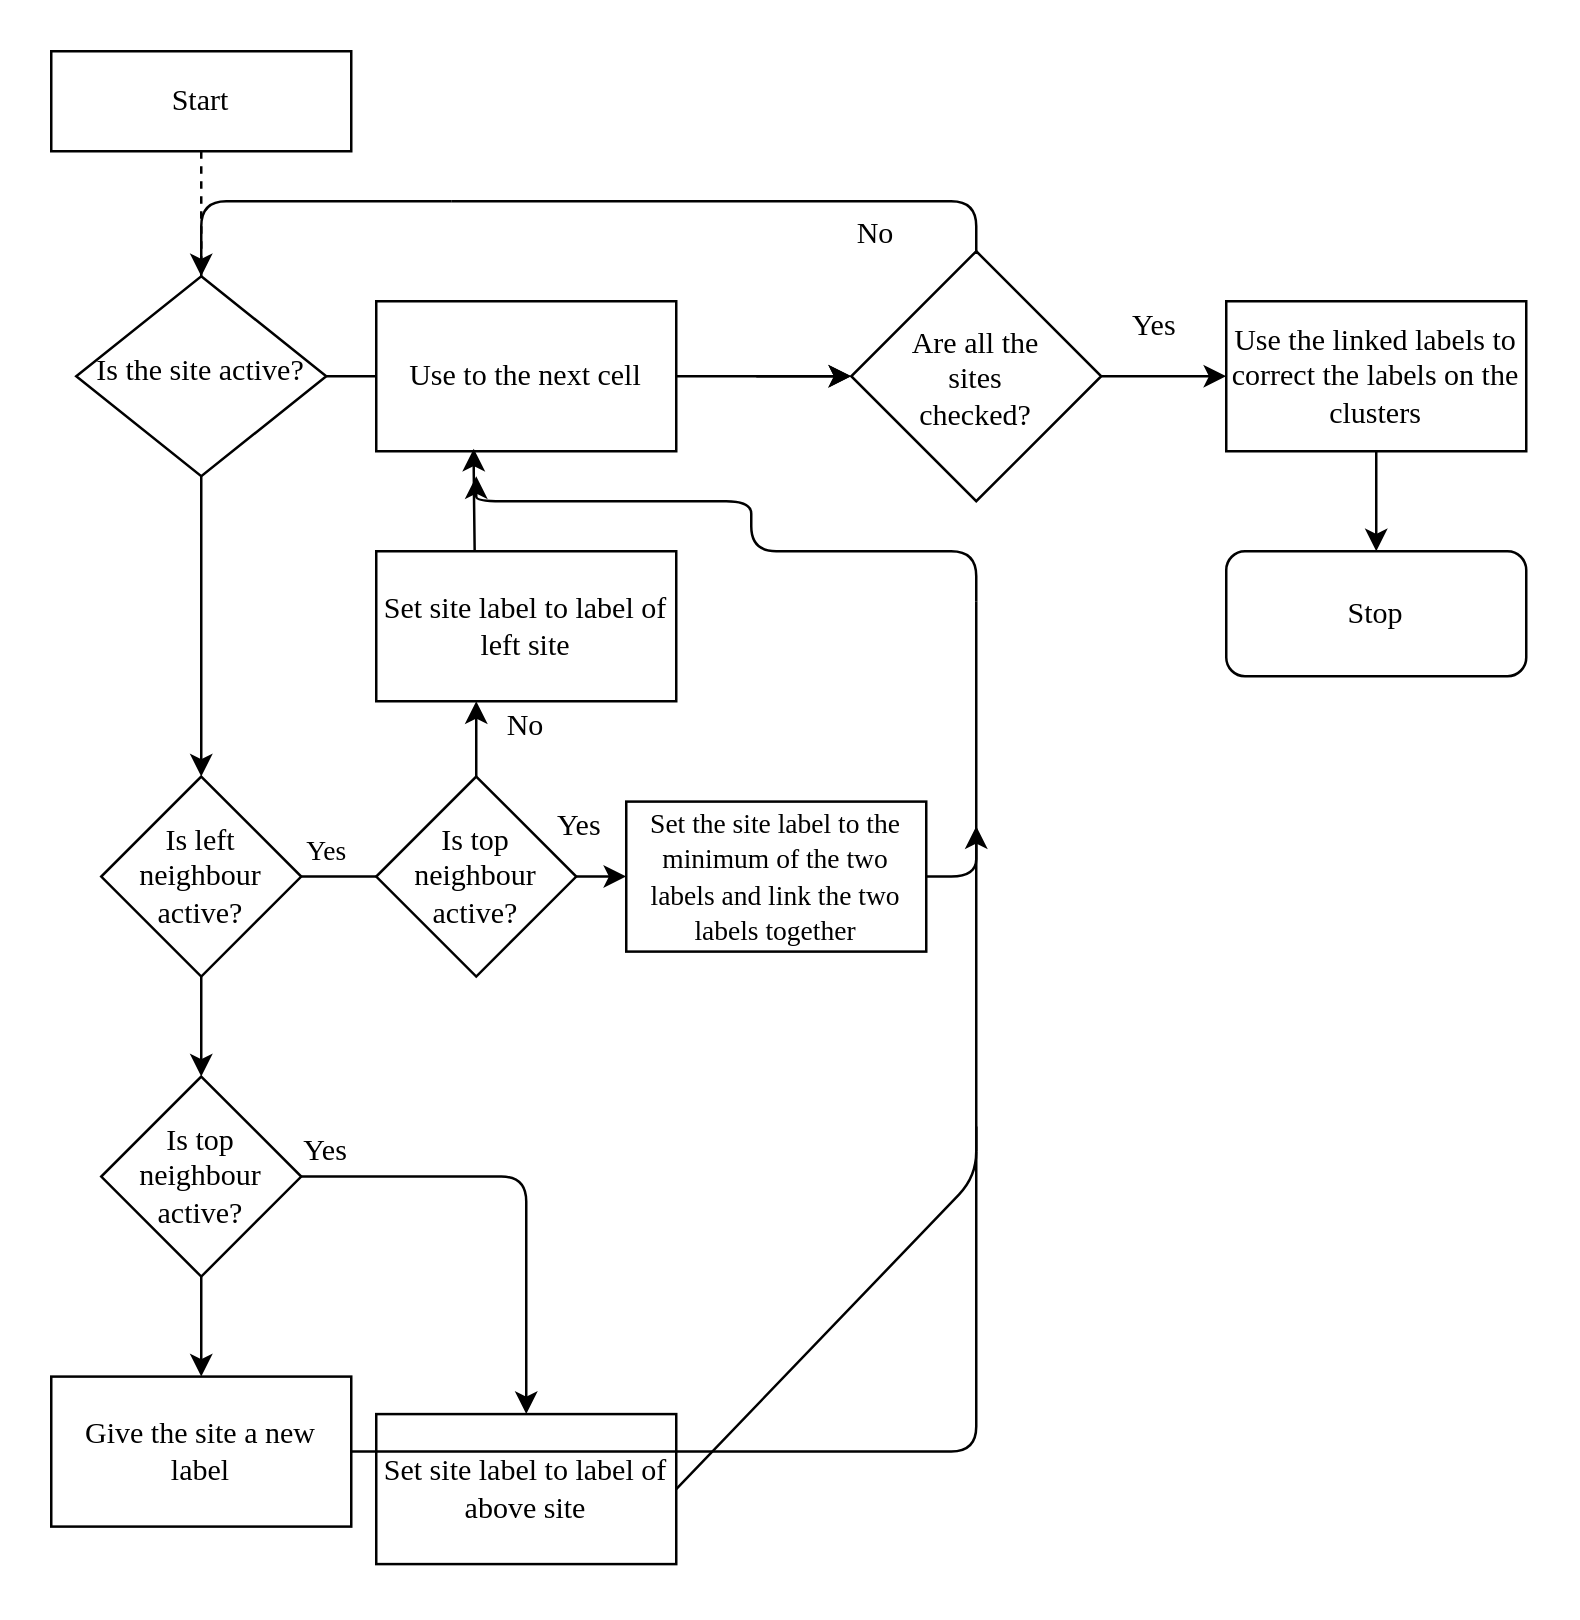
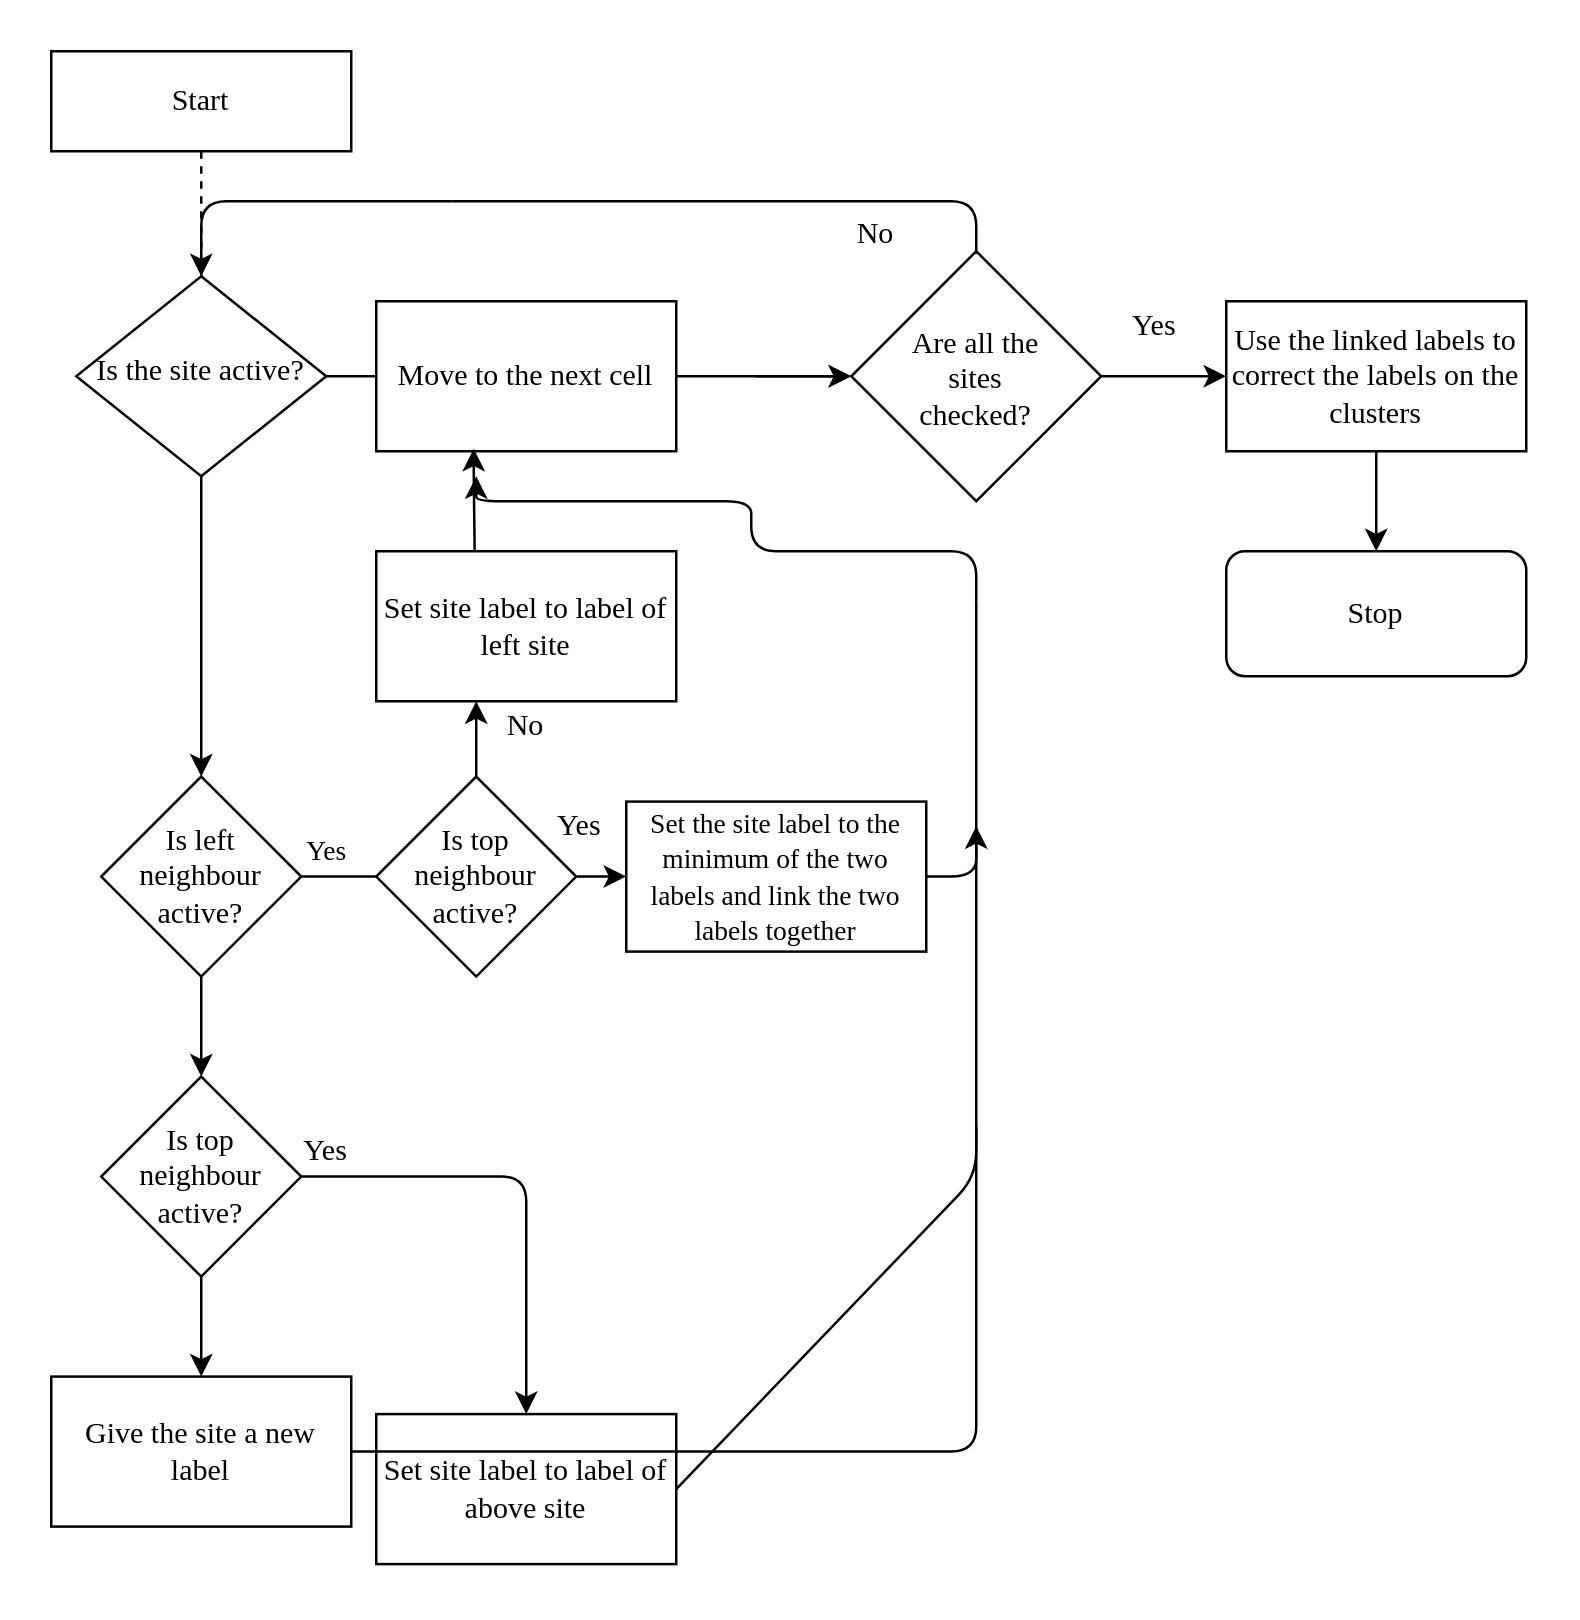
(526, 376) -> (526, 376)
